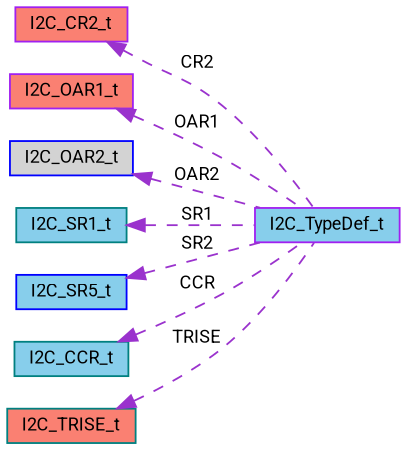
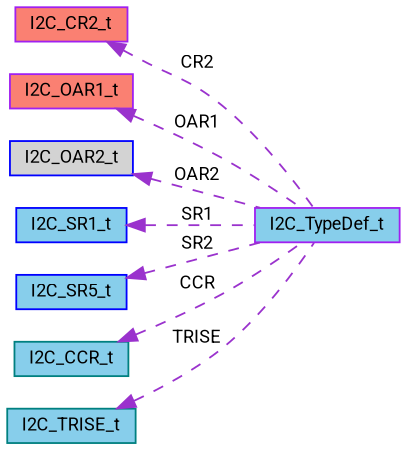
(71, 225) -> (71, 225)
(71, 426) -> (71, 426)
